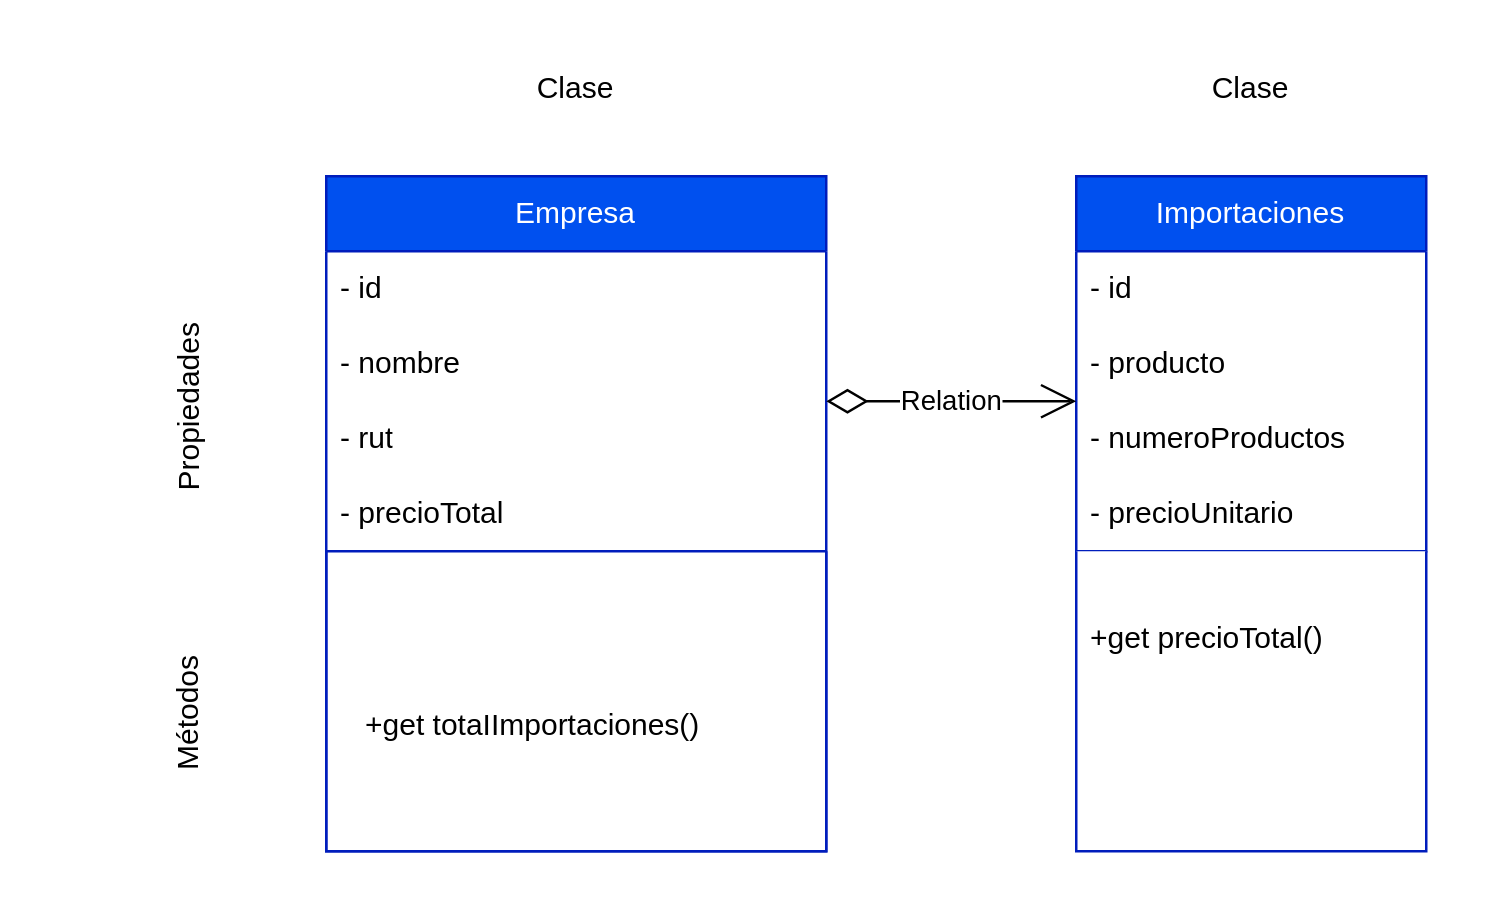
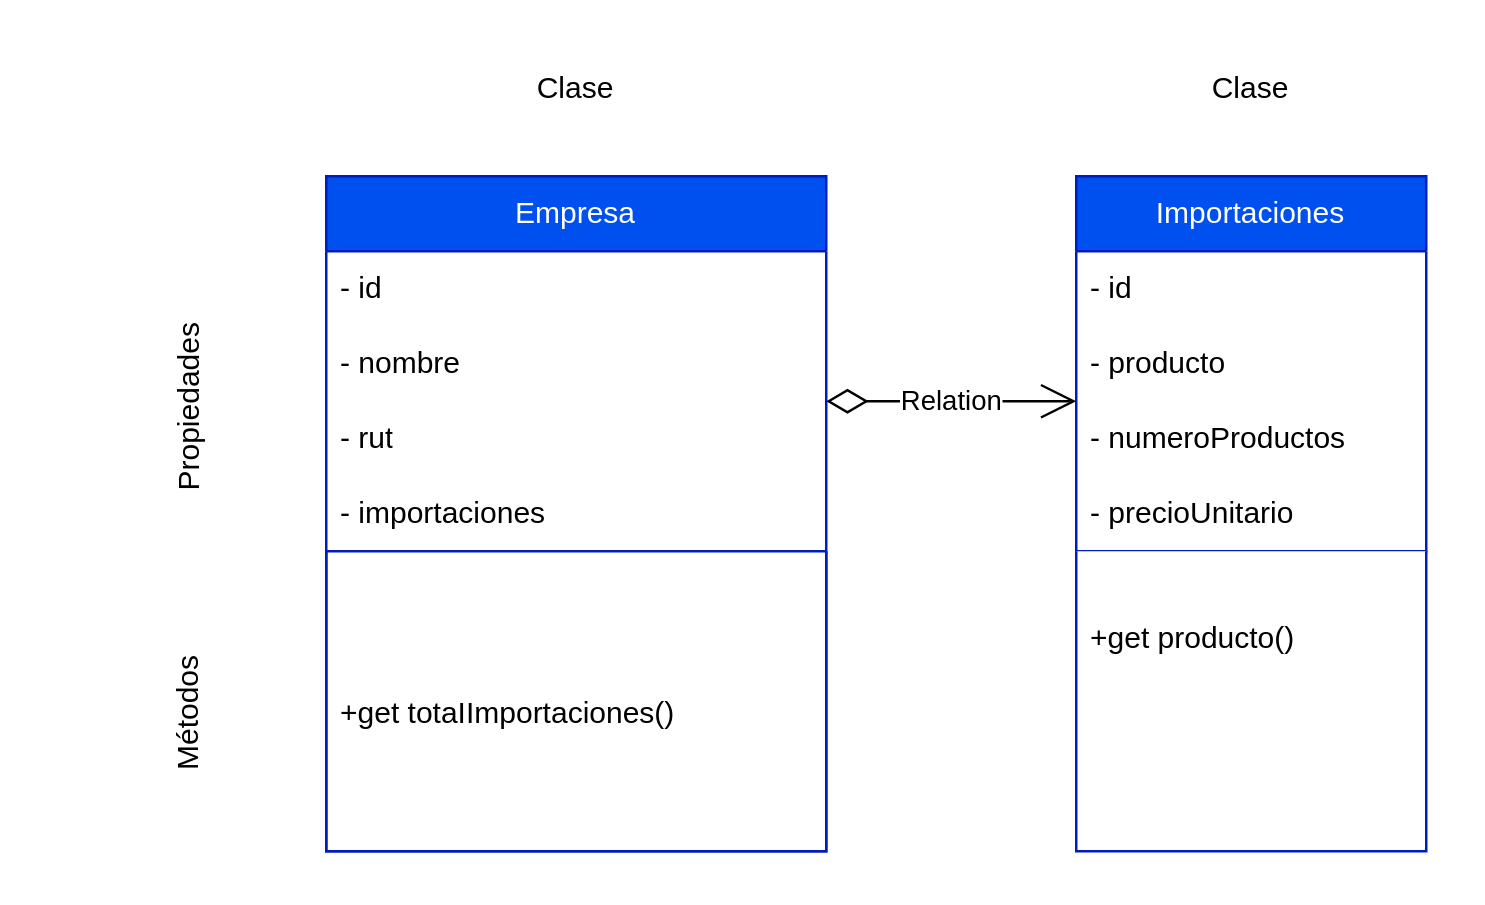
(439, 514) -> (456, 514)
(1231, 639) -> (1213, 639)
(564, 726) -> (539, 714)
